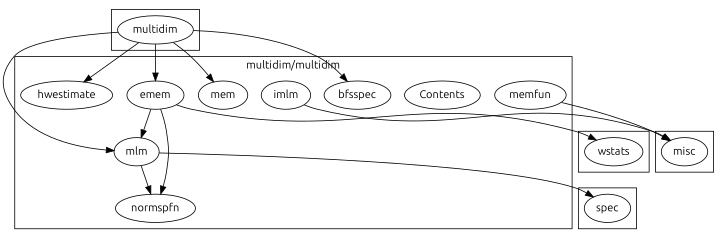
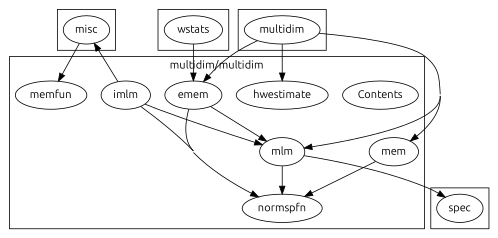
(357, 95) -> none
(404, 115) -> (193, 61)
(608, 115) -> (69, 62)
none -> (200, 124)
none -> (168, 128)
none -> (344, 177)
